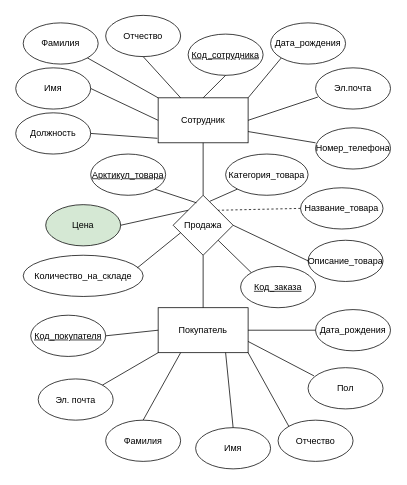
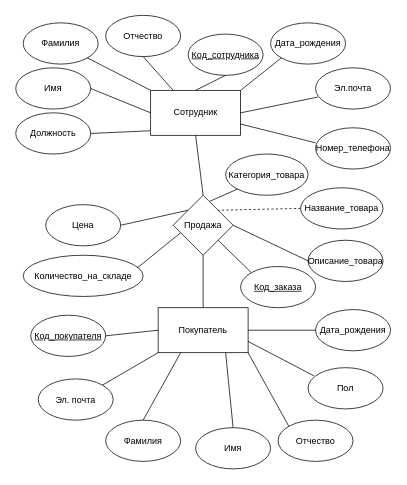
(203, 120) -> (195, 113)
(128, 175) -> none
(176, 196) -> none
(83, 225) -> (83, 225)
